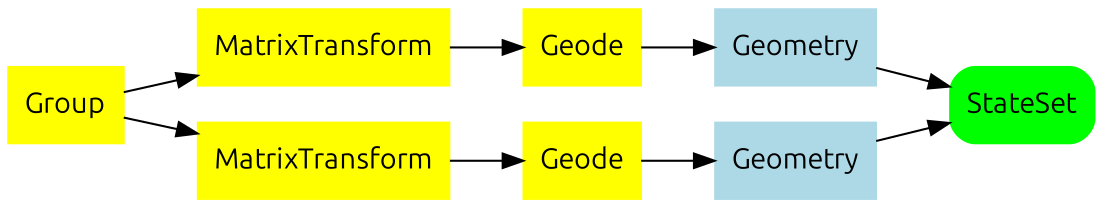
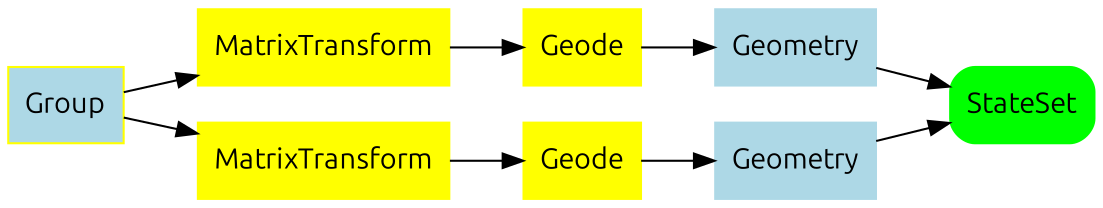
(66, 105) -> (66, 105)
